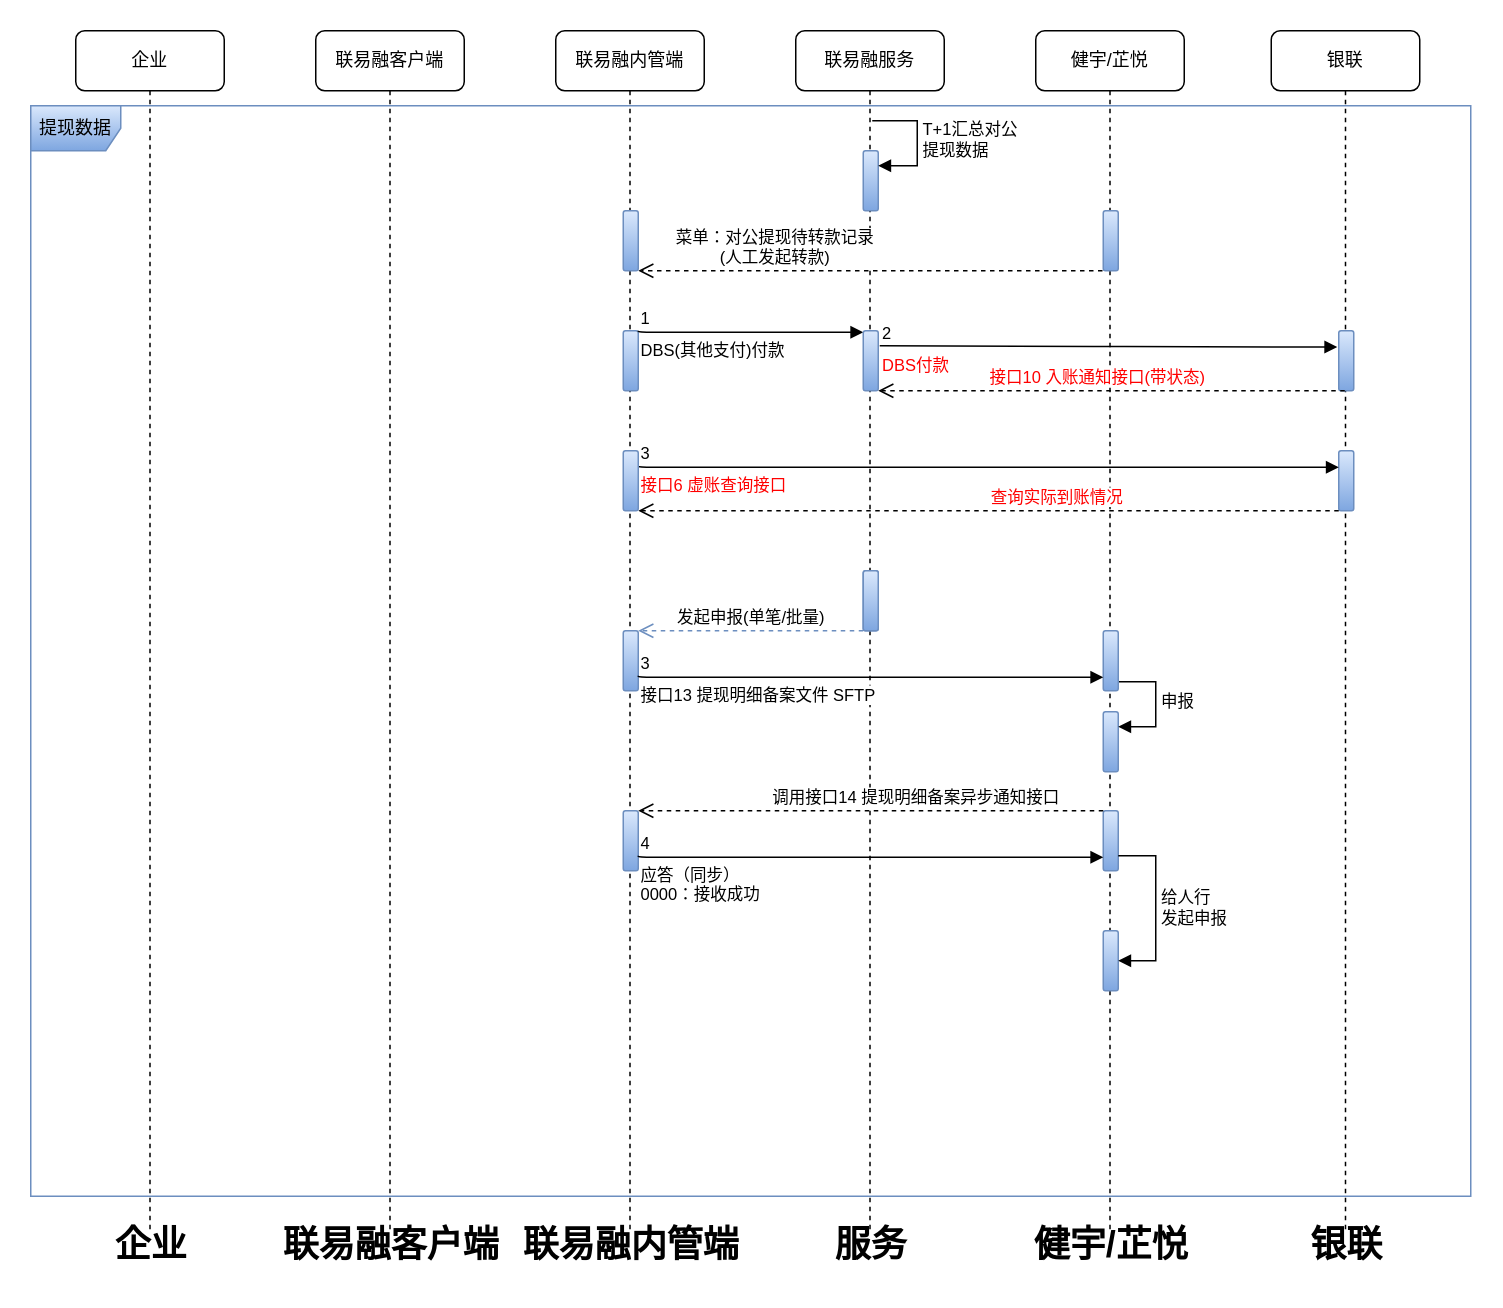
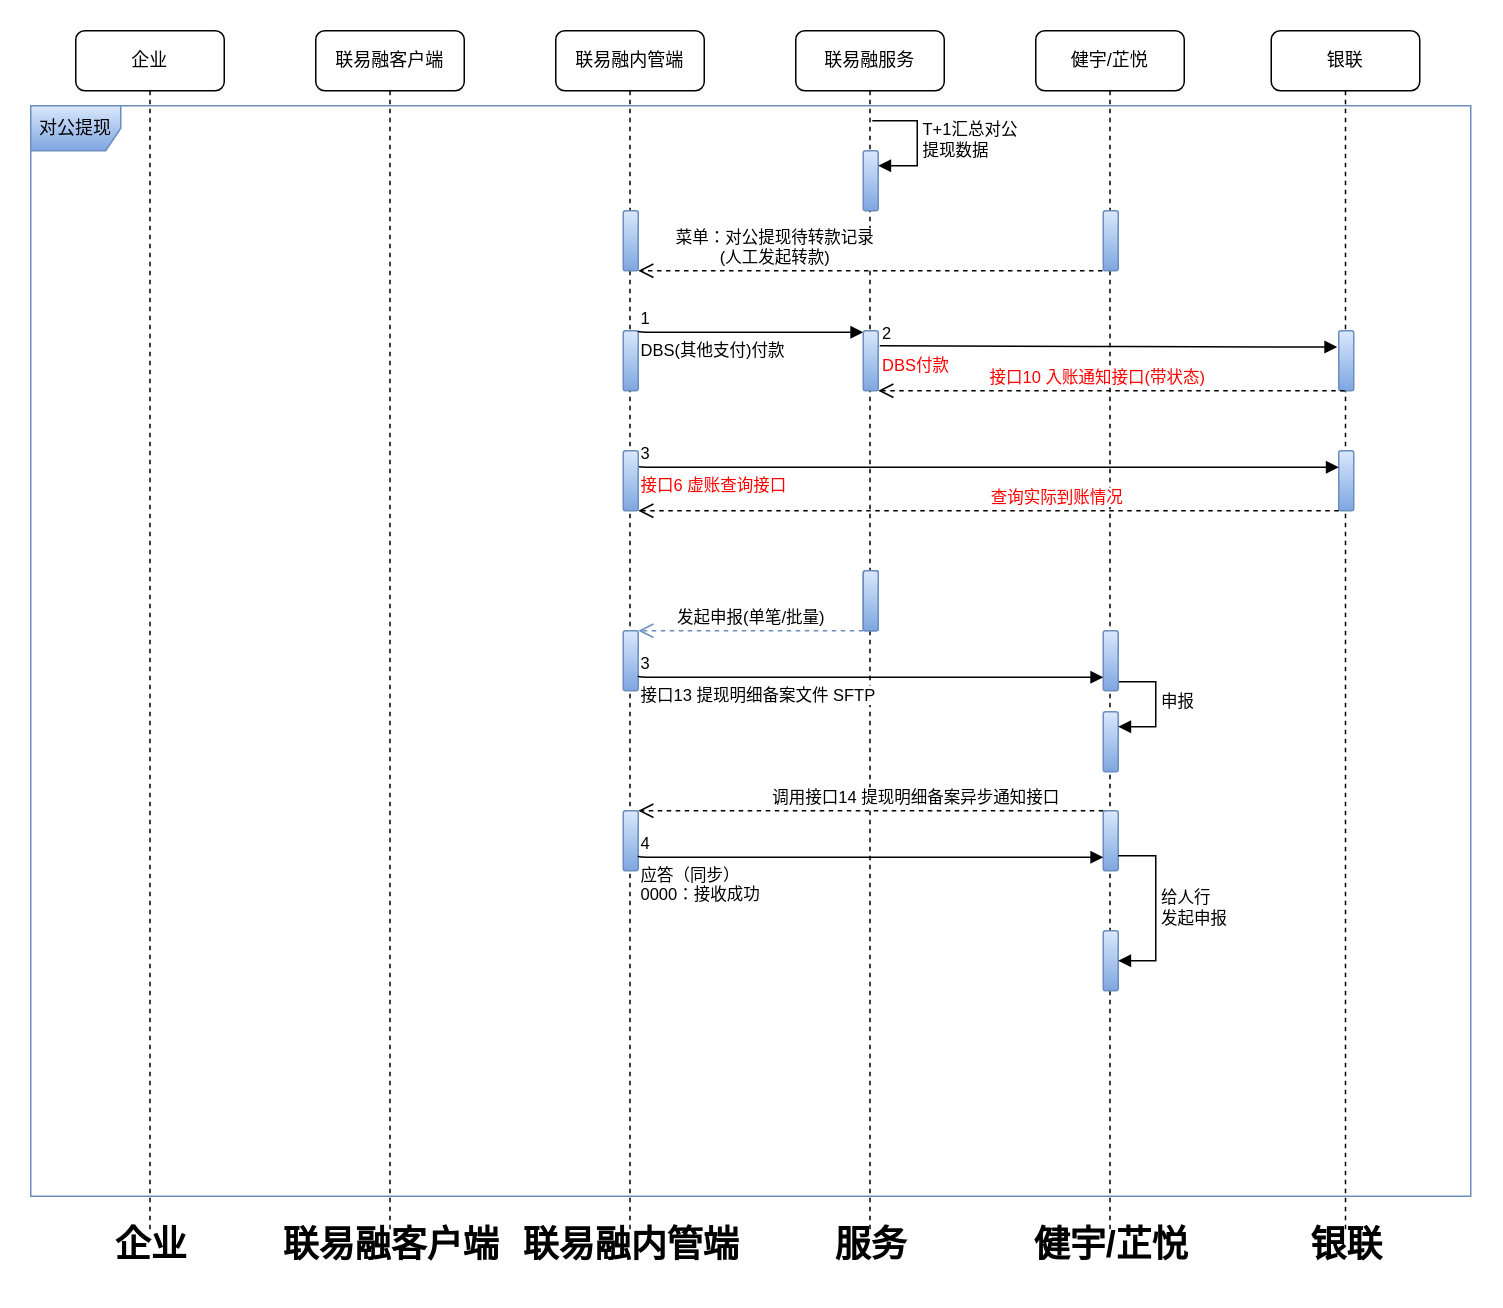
(76, 128) -> (76, 128)
